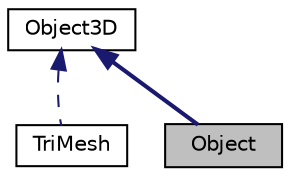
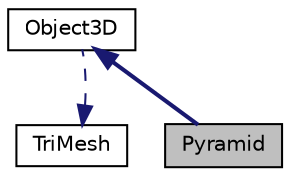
(58, 98) -> (85, 77)
(224, 146) -> (224, 146)
